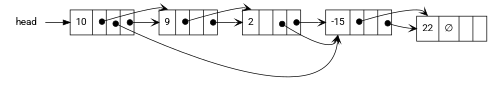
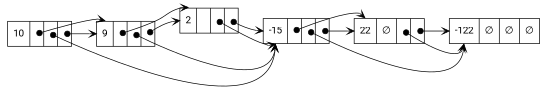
(26, 22) -> none
none -> (494, 31)
none -> (209, 64)
